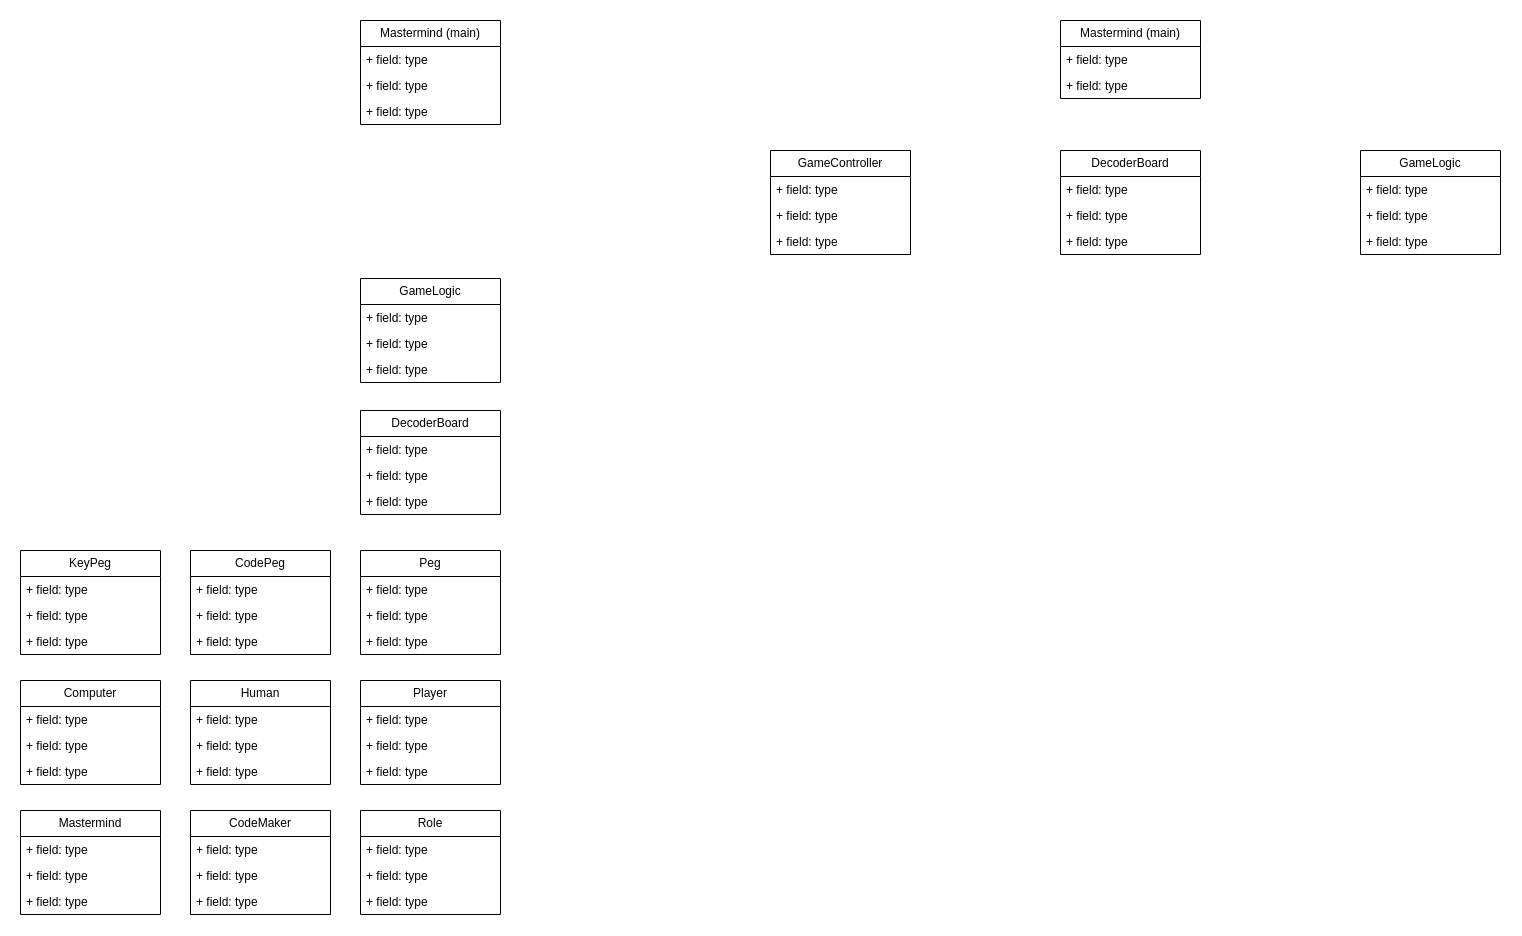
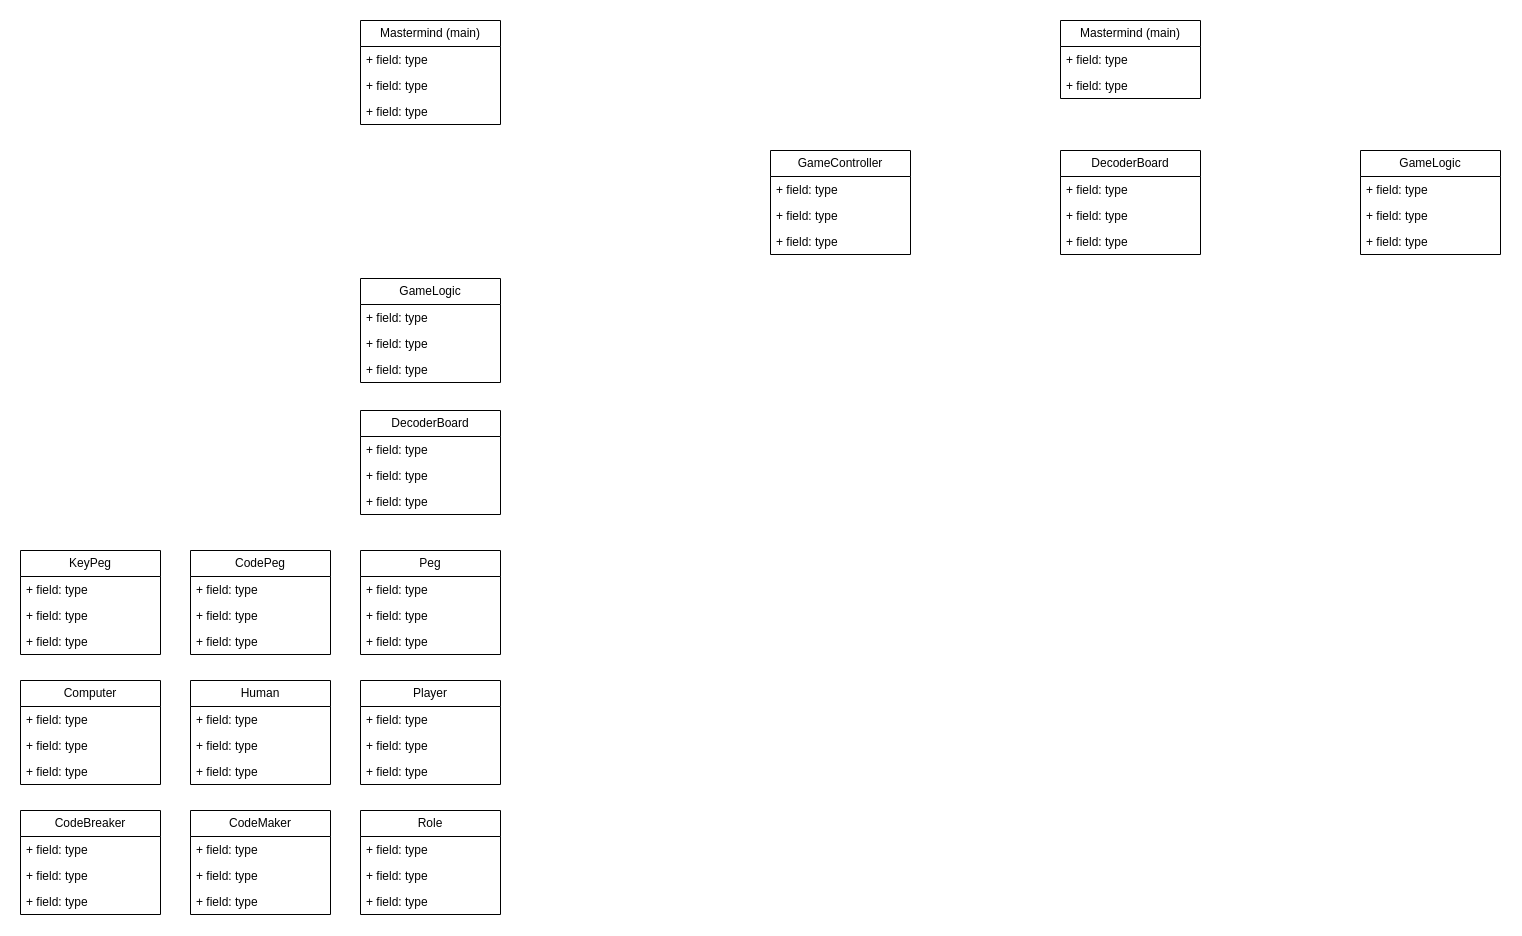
(91, 824) -> (91, 824)
